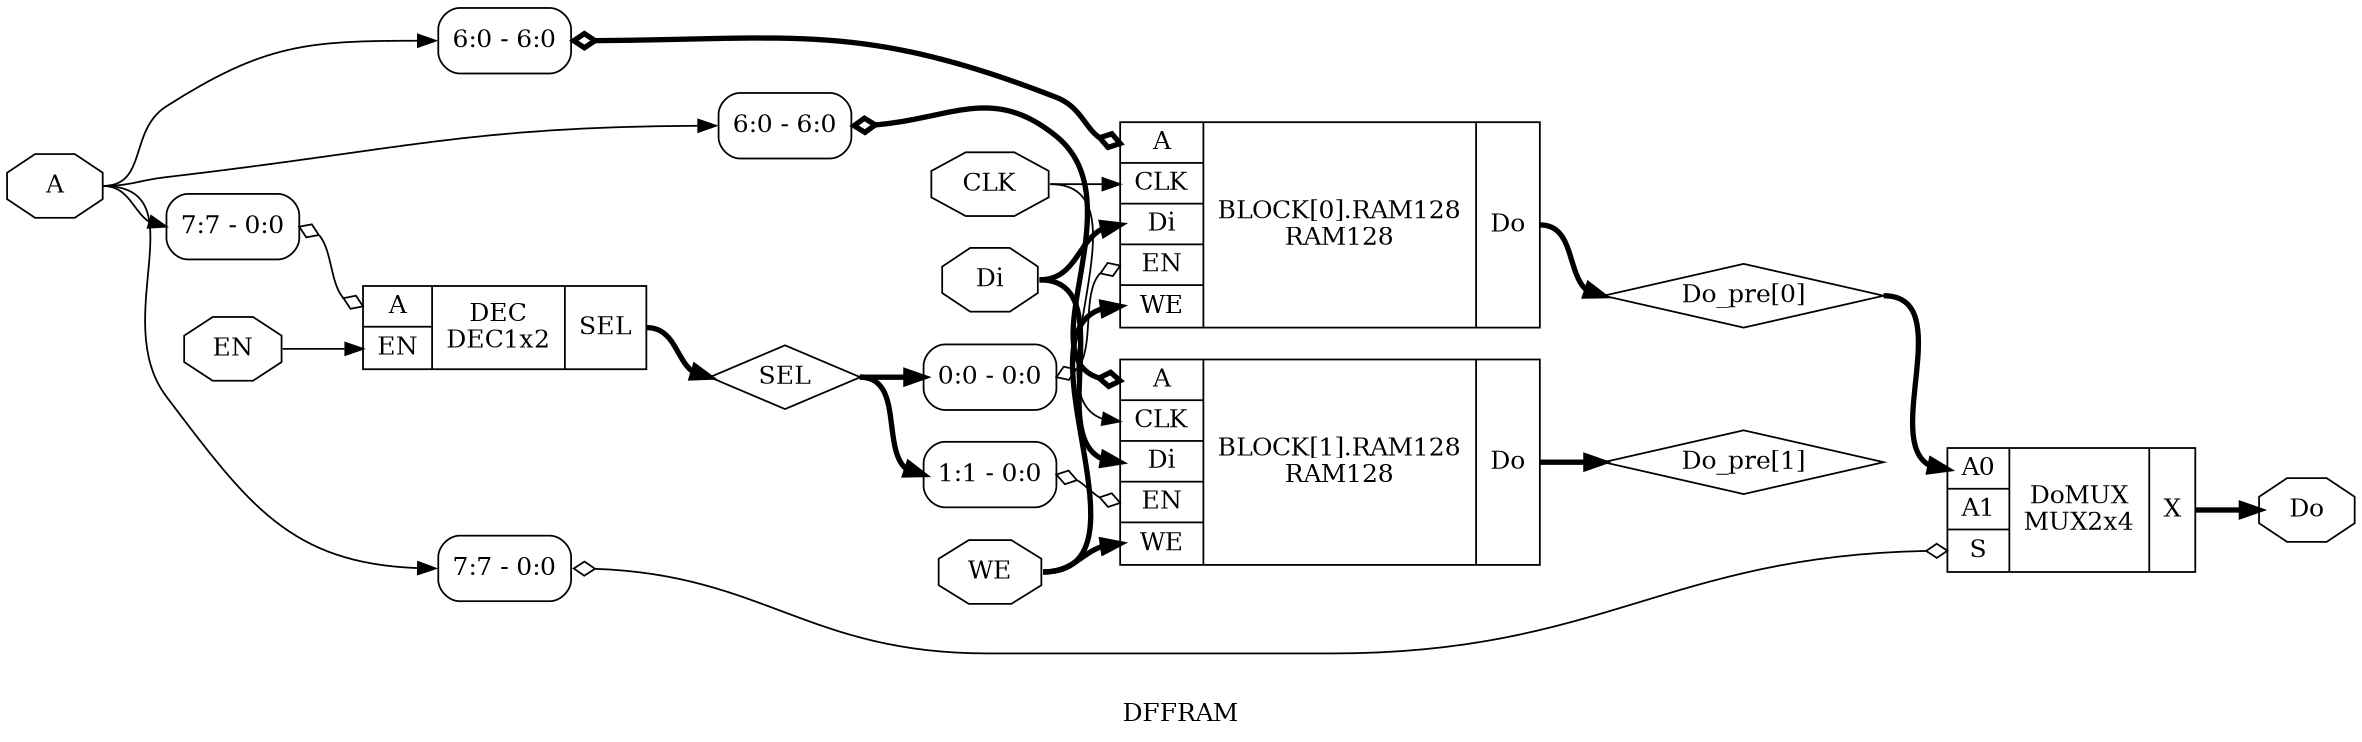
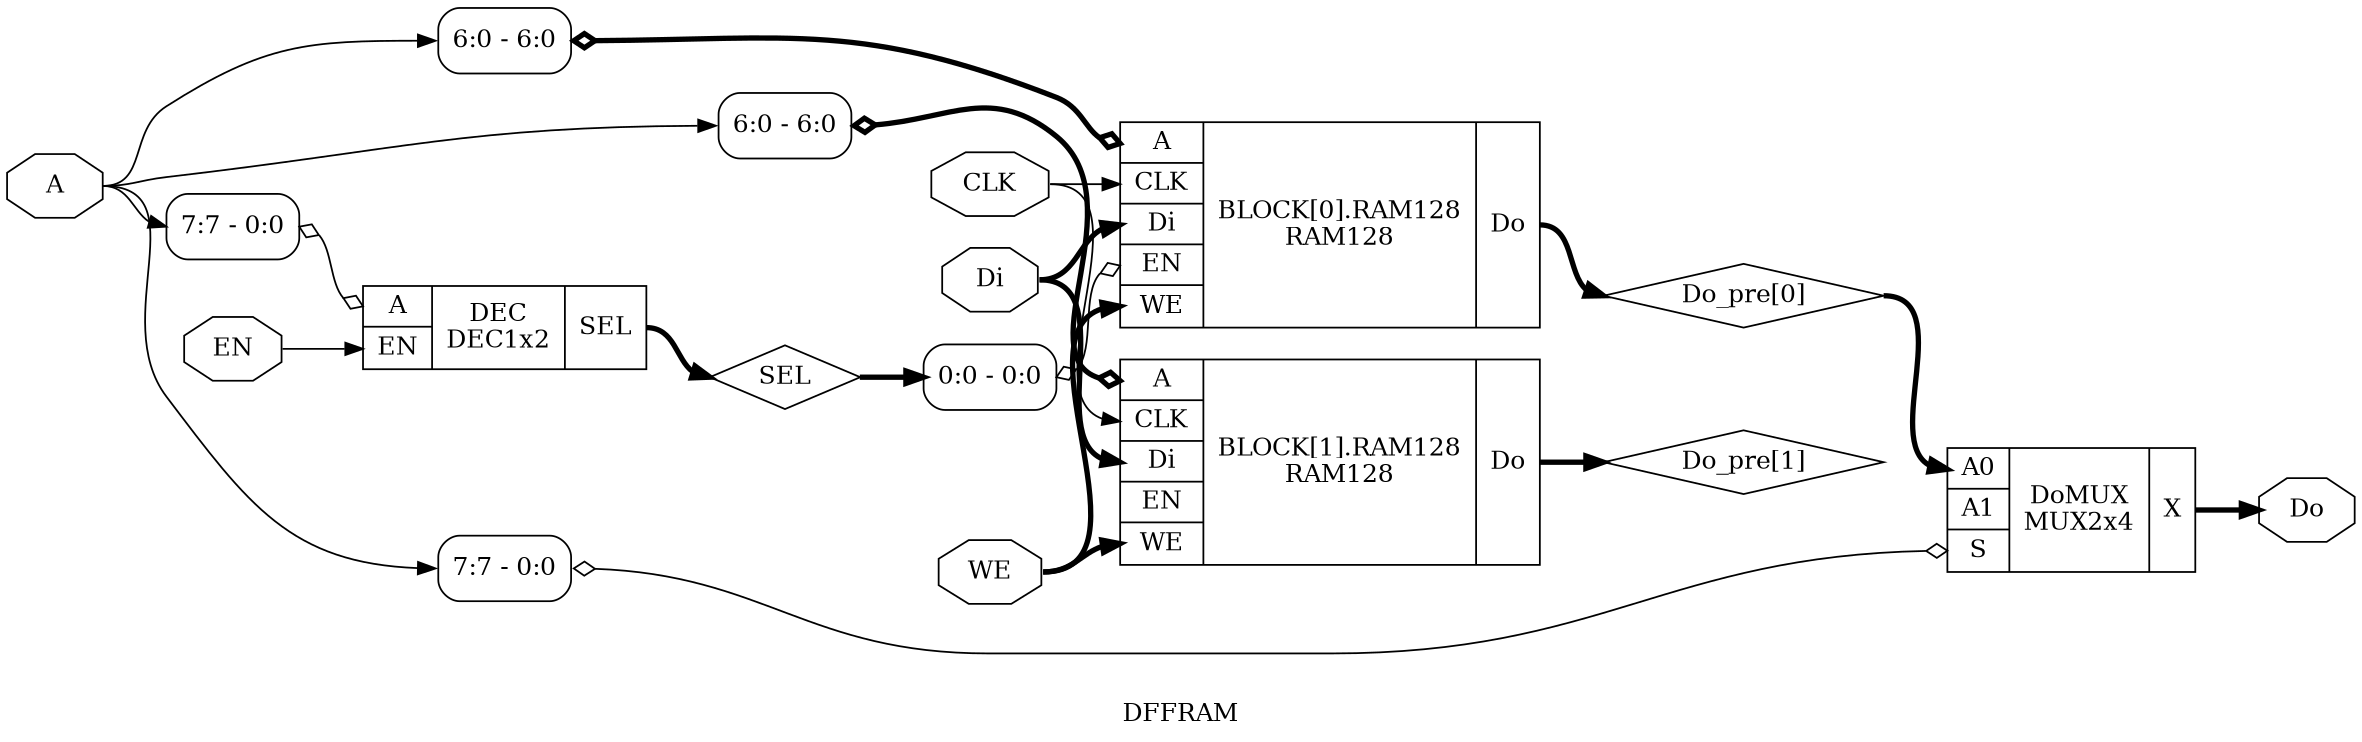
(990, 475) -> none
